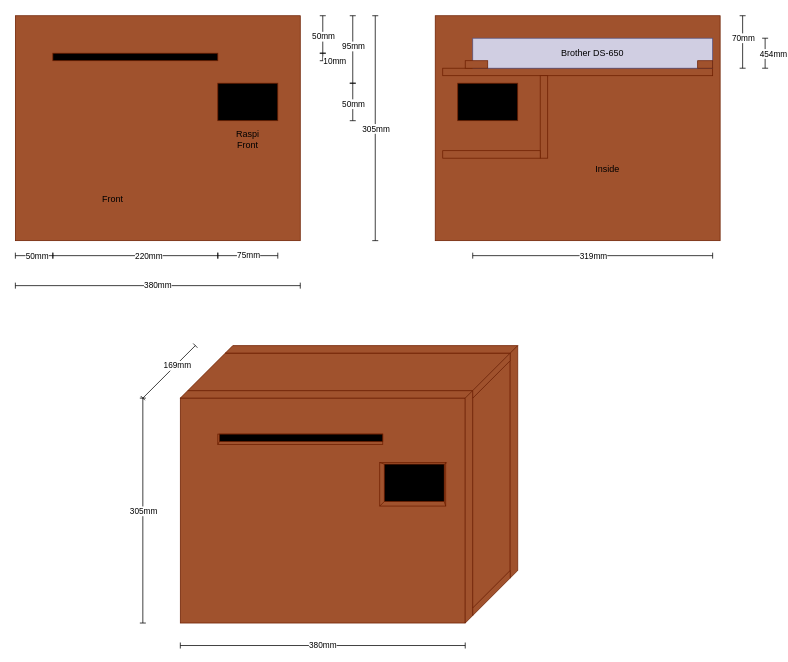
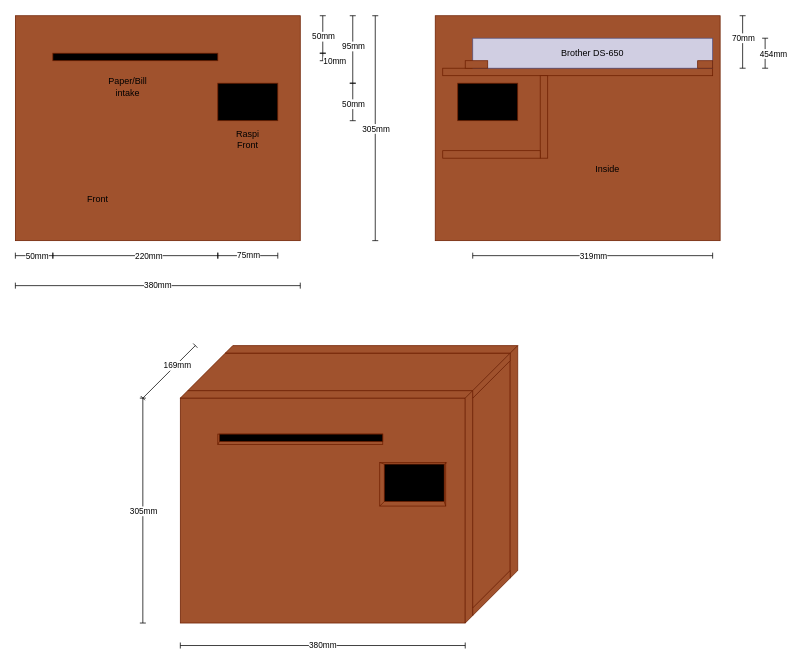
none -> (128, 87)
(113, 199) -> (98, 199)
